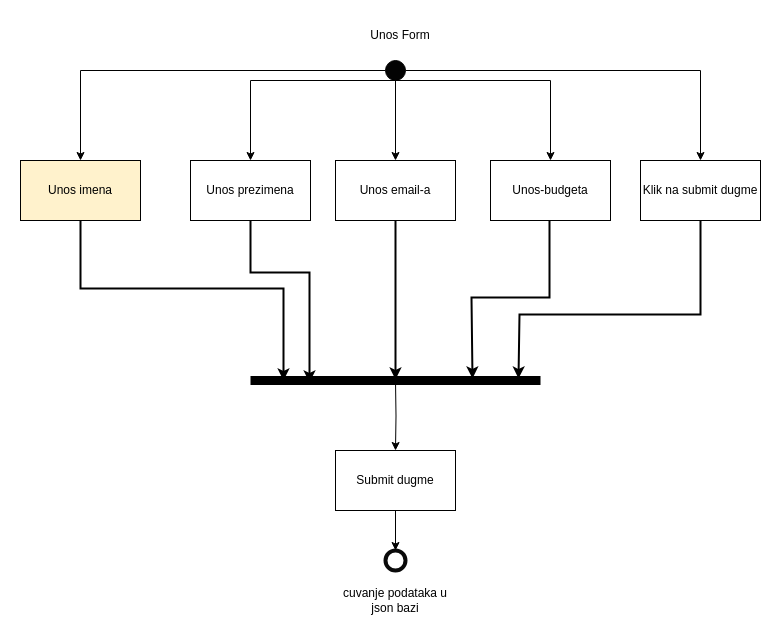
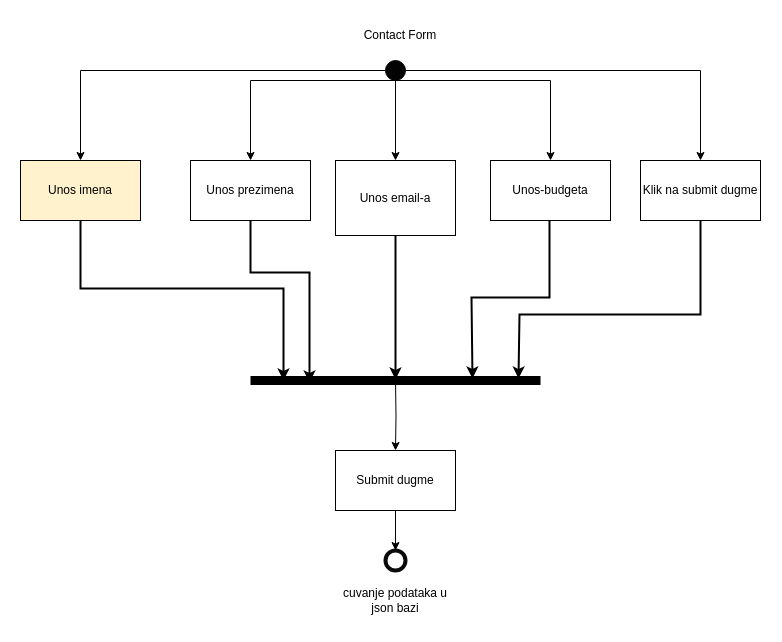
(401, 36) -> (401, 36)
(396, 191) -> (396, 198)
